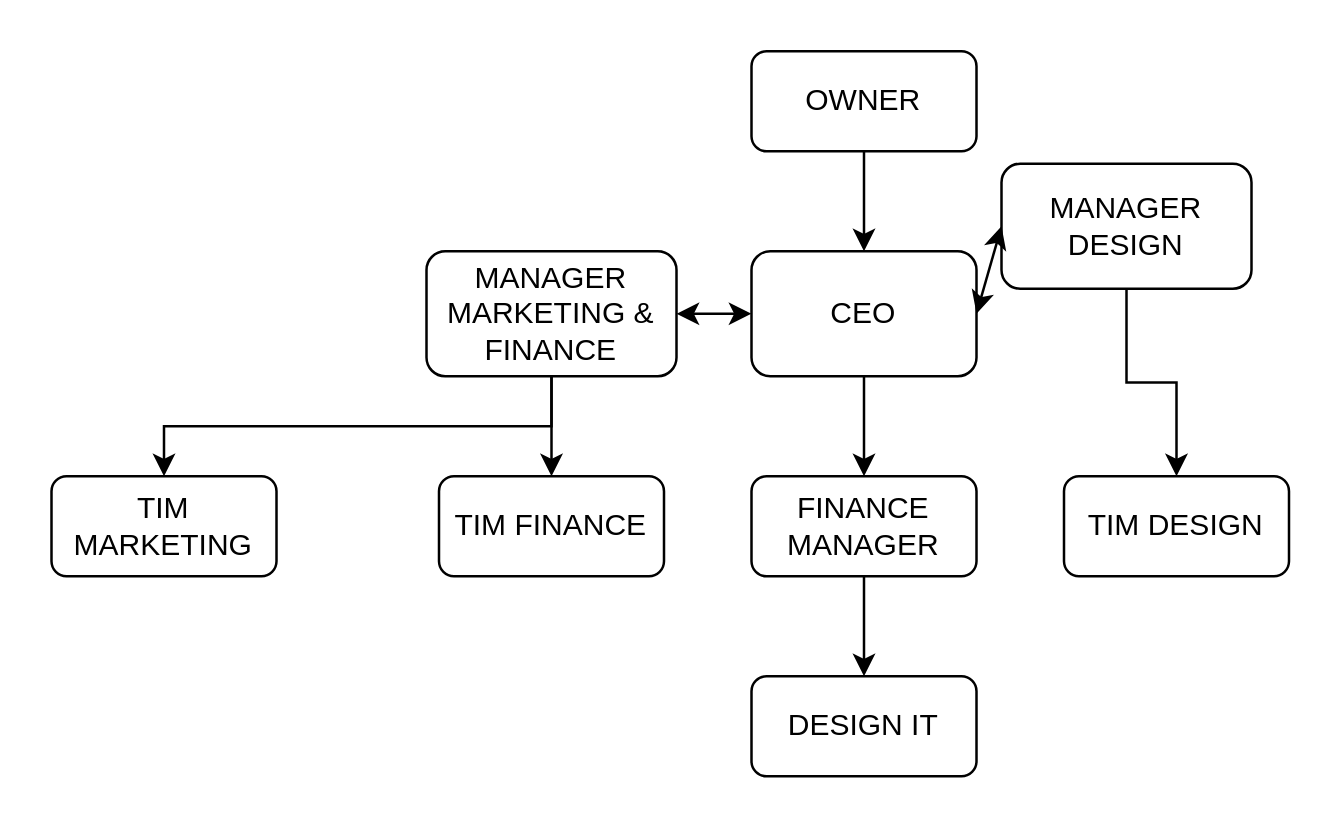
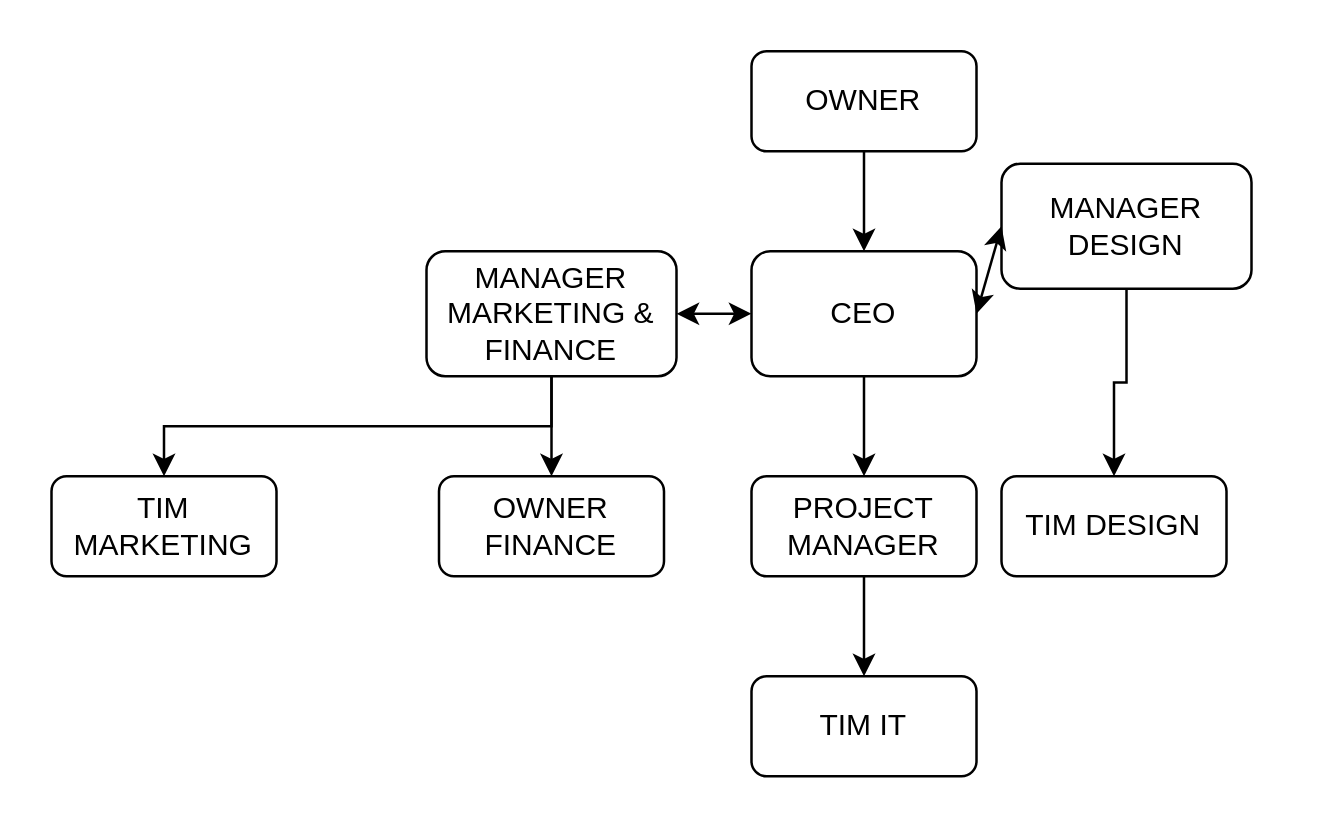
(551, 526) -> (551, 526)
(864, 526) -> (864, 526)
(1176, 526) -> (1114, 526)
(864, 726) -> (864, 726)
